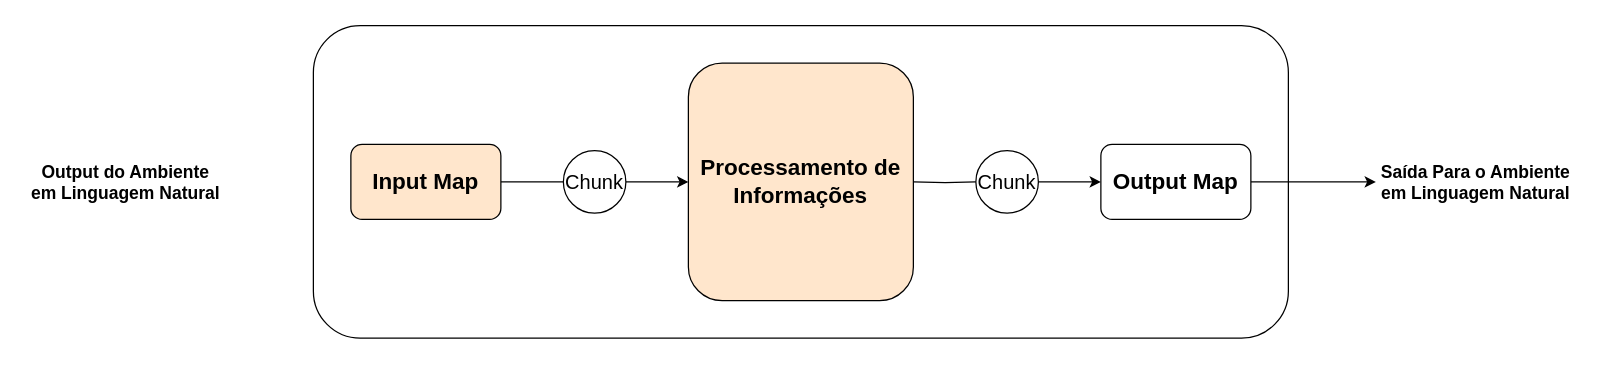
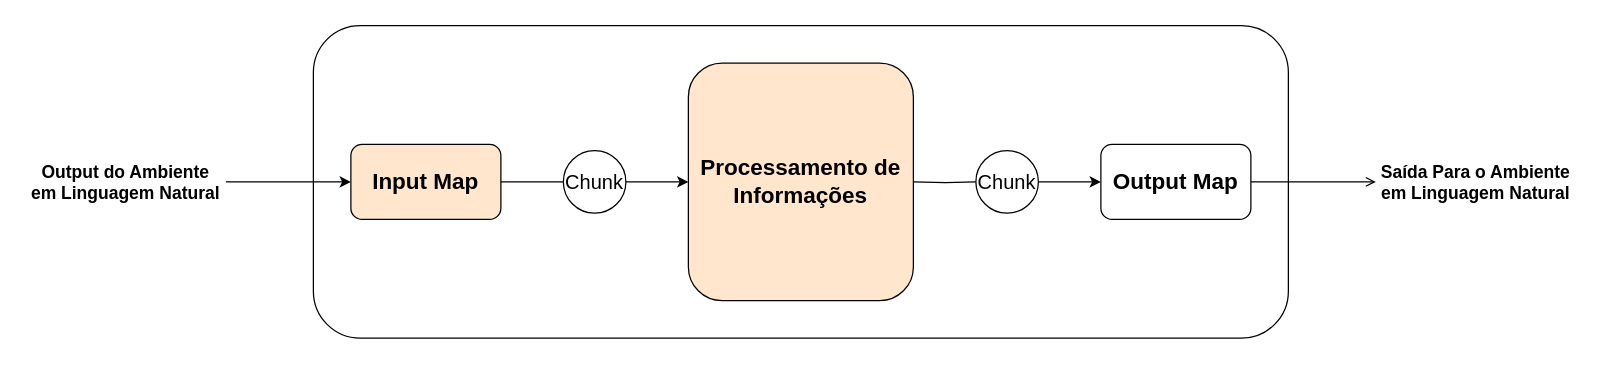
none -> (284, 182)
(1366, 182) -> (1367, 182)
